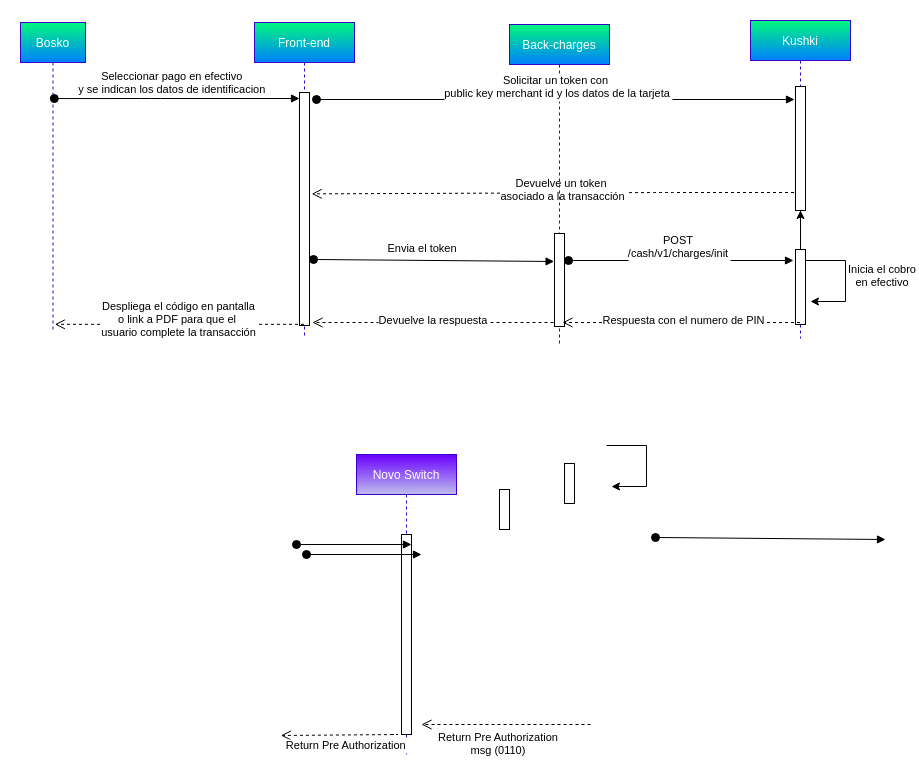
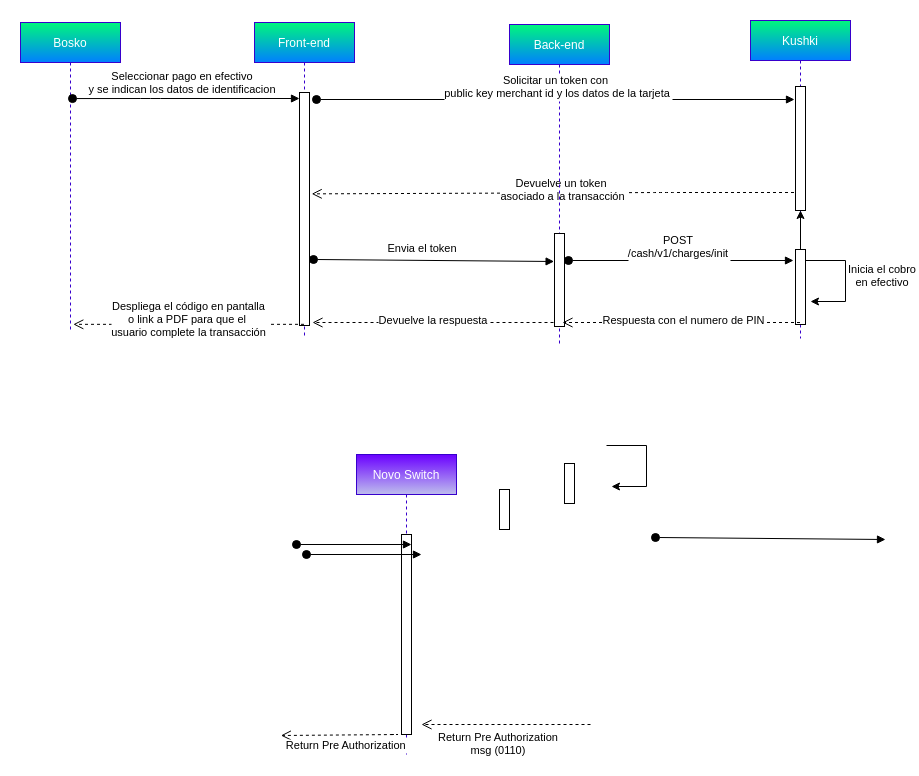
(559, 45) -> (559, 45)
(53, 177) -> (71, 177)
